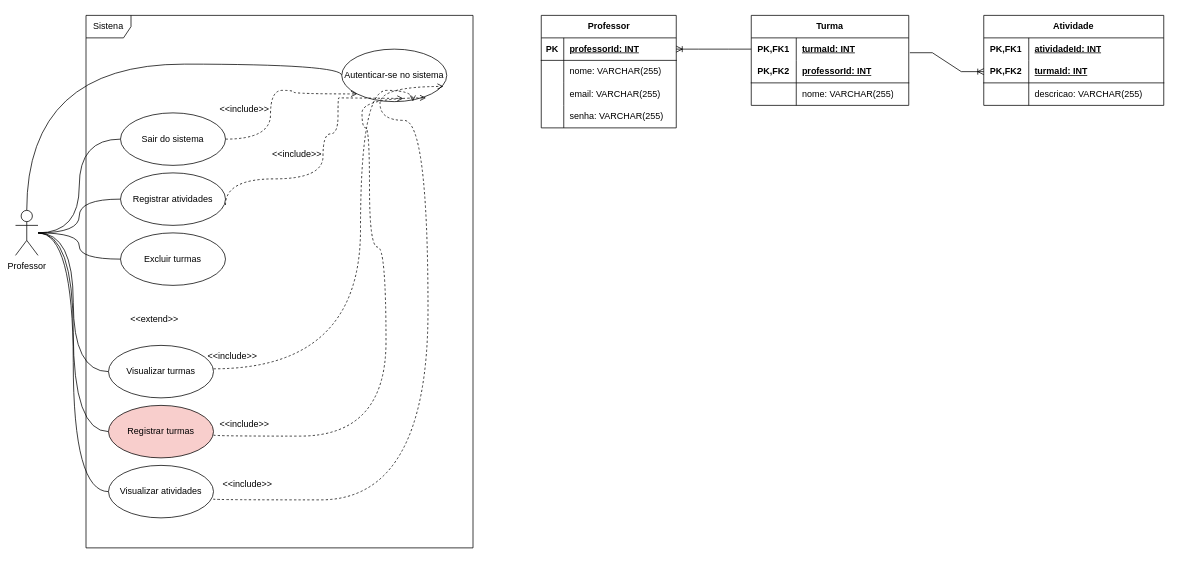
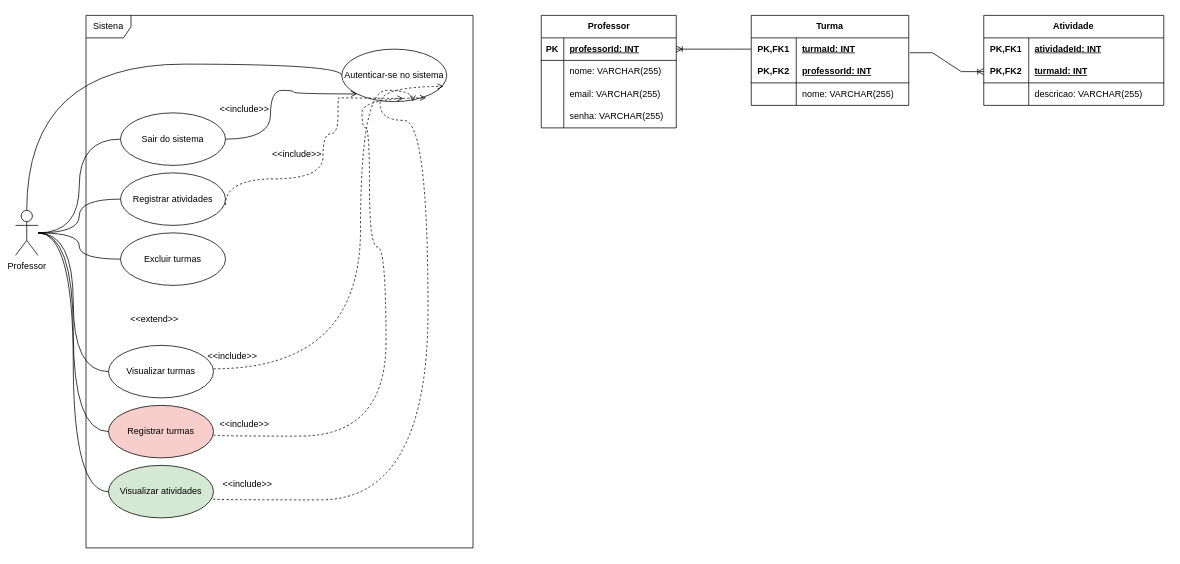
(277, 92) -> (277, 92)
(161, 492) -> (161, 492)
